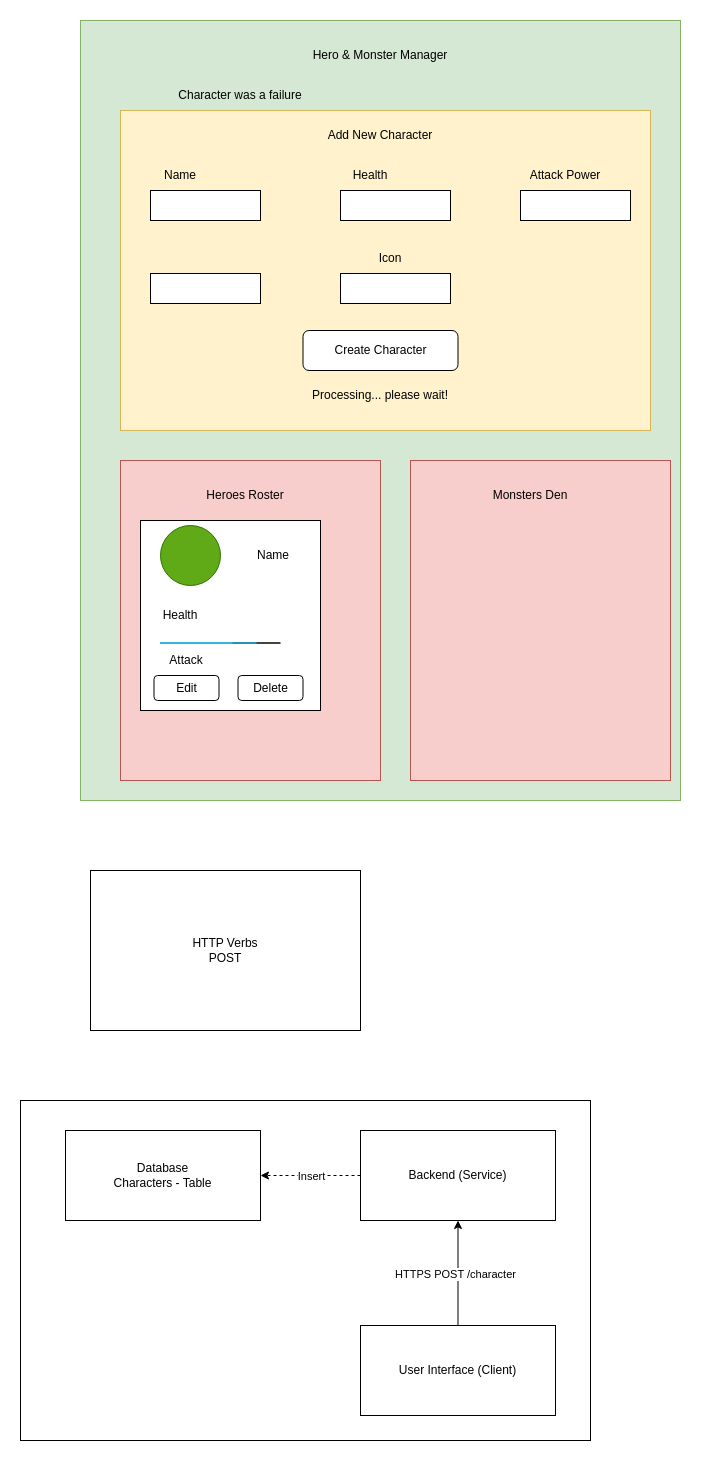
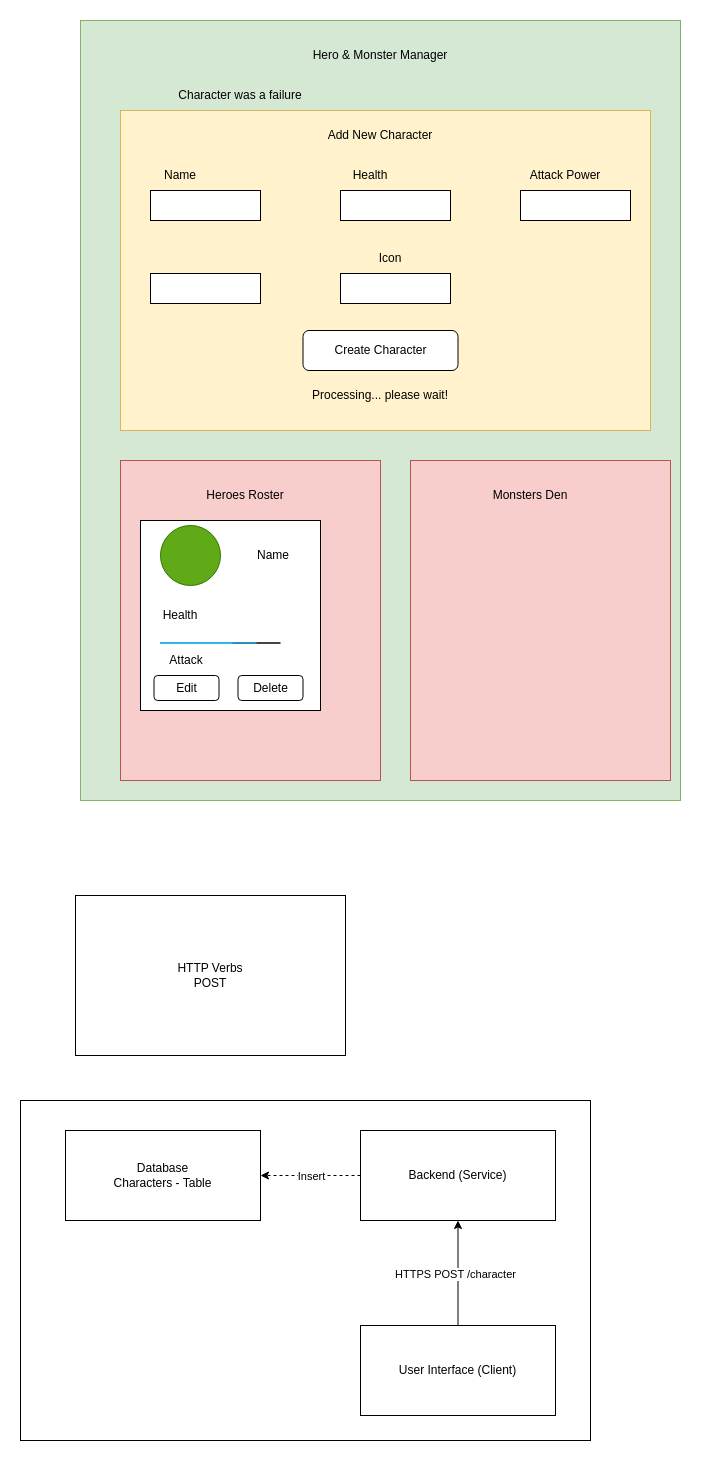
(226, 951) -> (211, 976)
